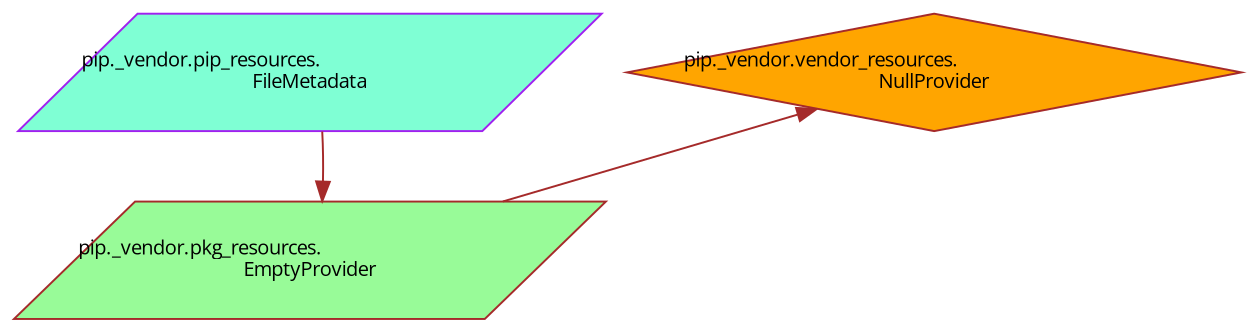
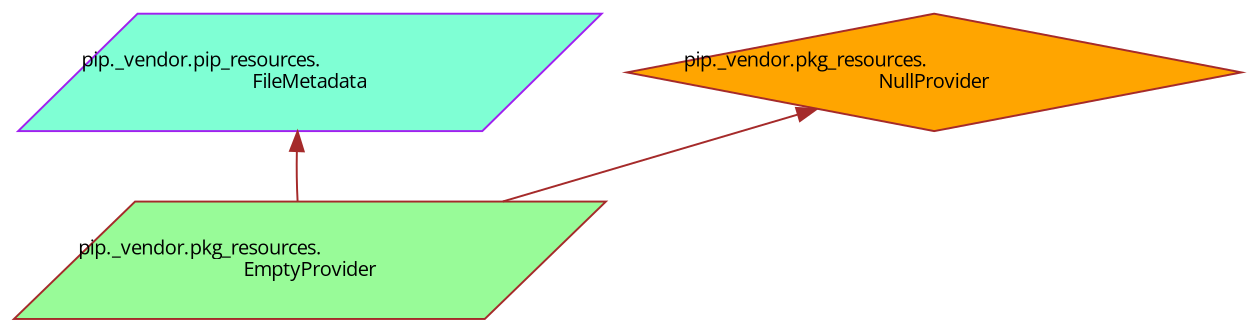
(934, 72) -> (934, 72)
(323, 156) -> (297, 176)
